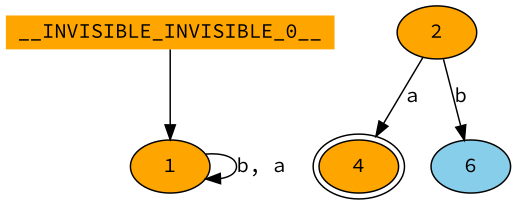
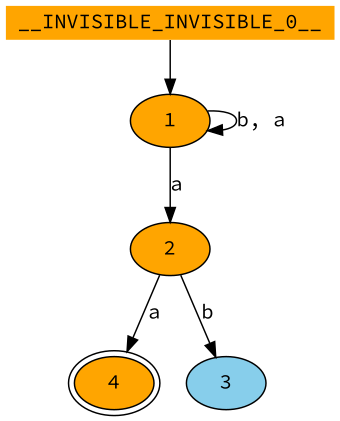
(471, 167) -> (226, 383)
none -> (170, 178)
